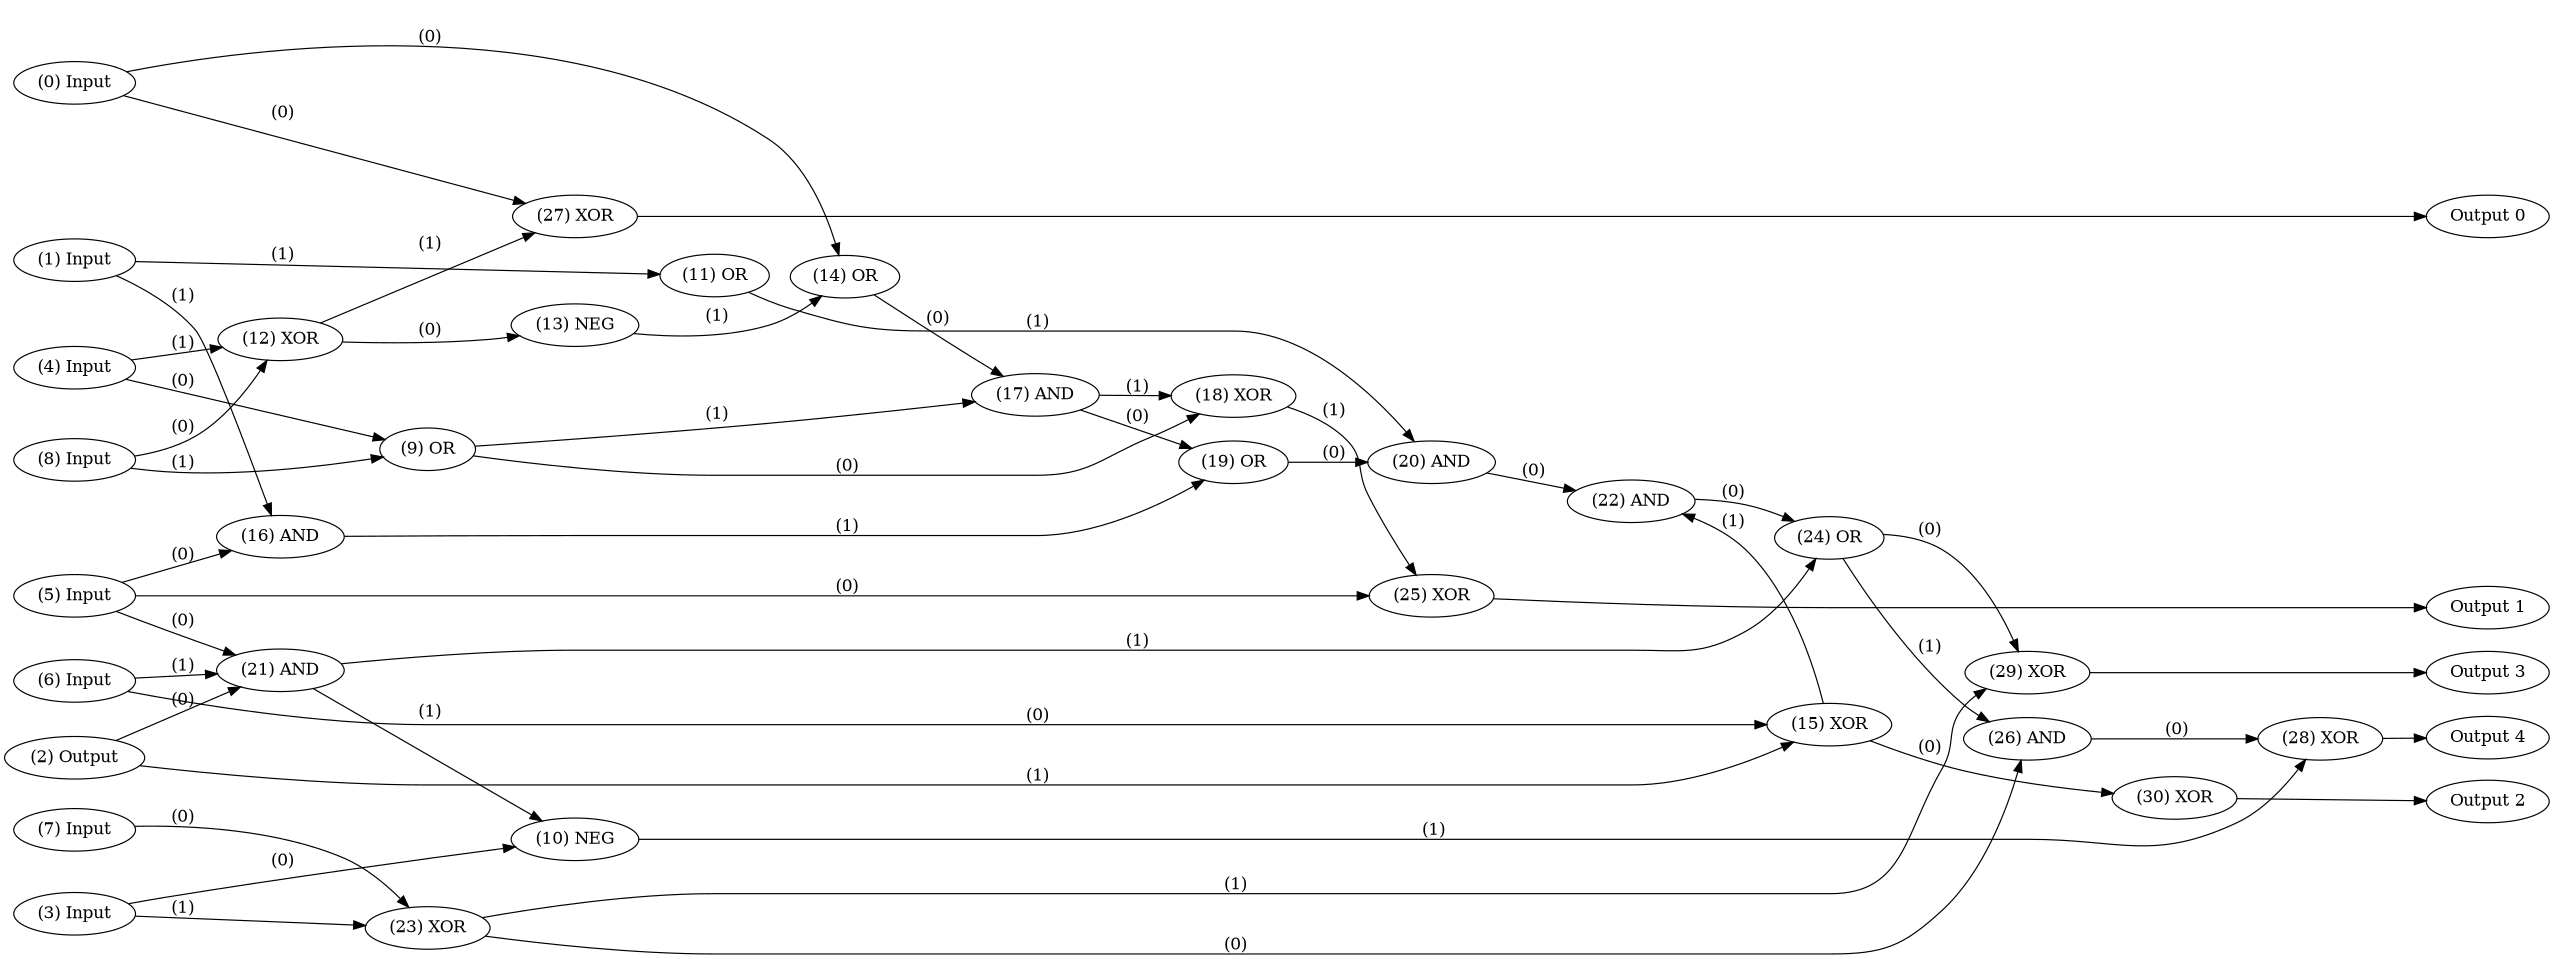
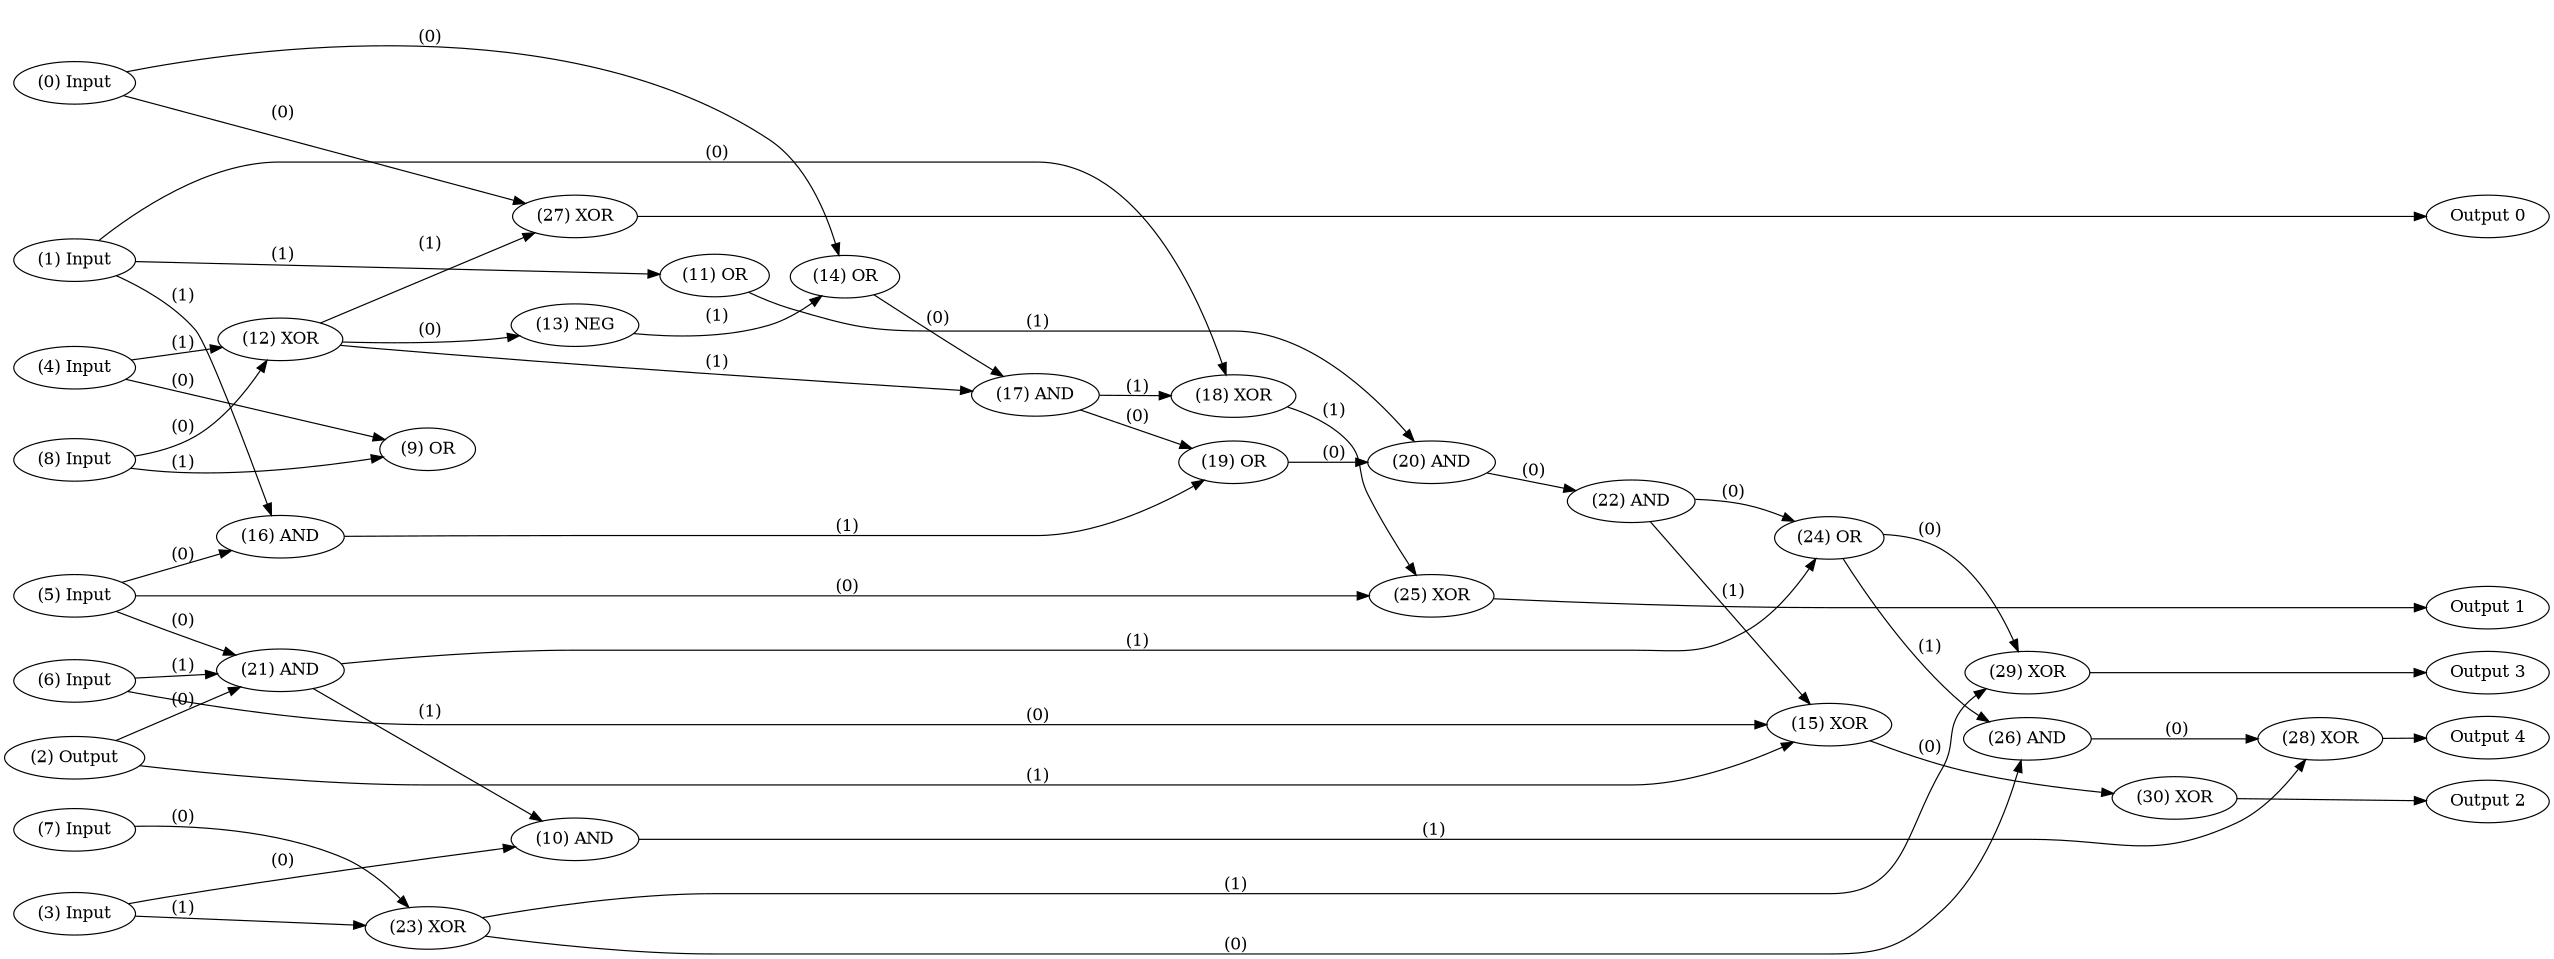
(719, 428) -> (650, 370)
(836, 475) -> (703, 162)
(1777, 590) -> (1734, 617)
(575, 839) -> (575, 839)
